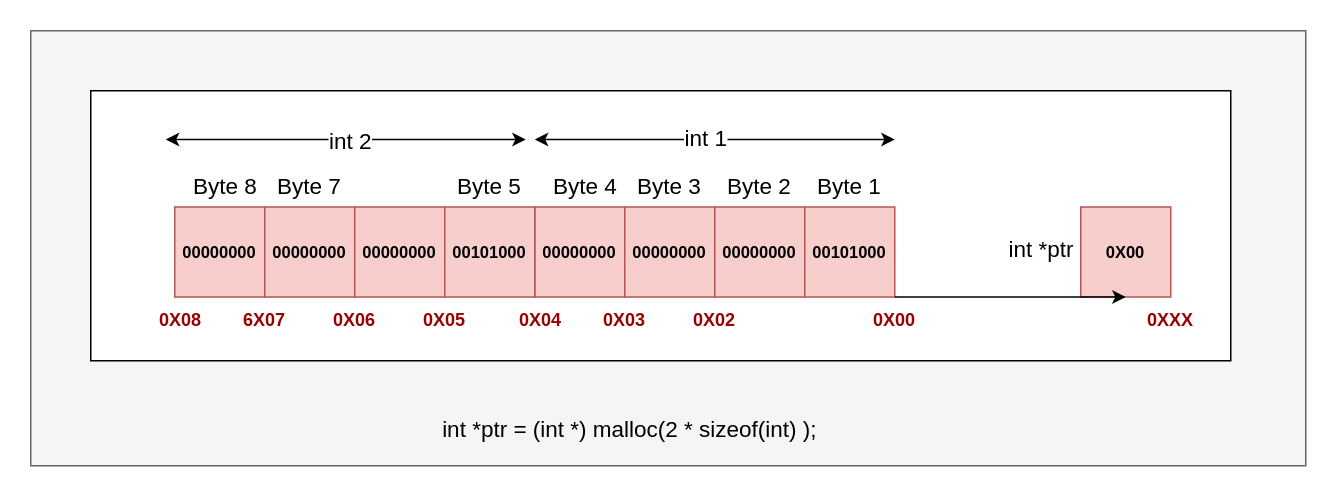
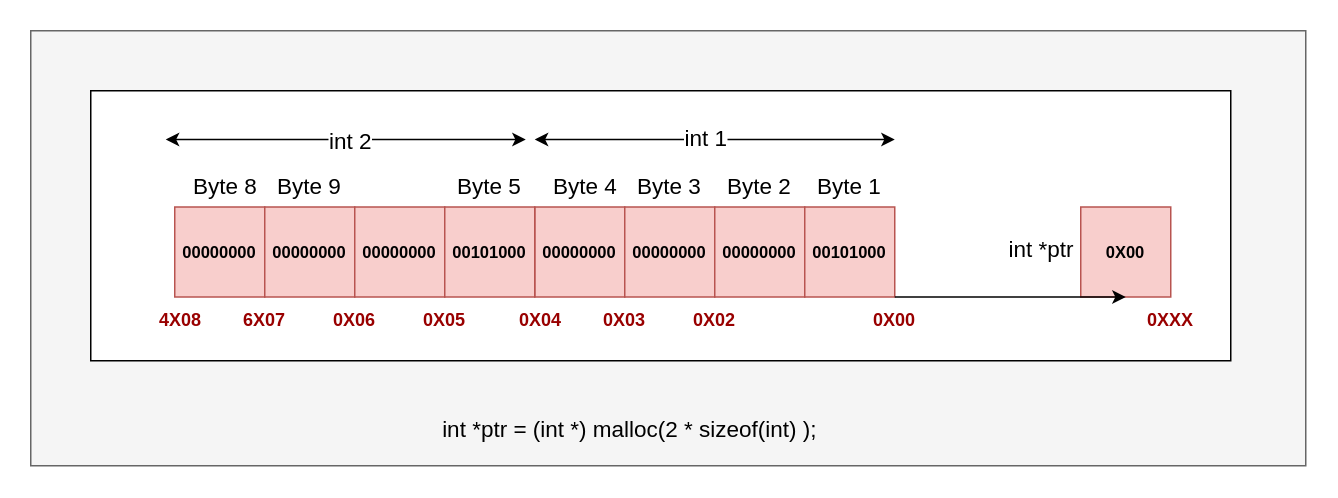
(310, 185) -> (310, 185)
(181, 320) -> (181, 320)
